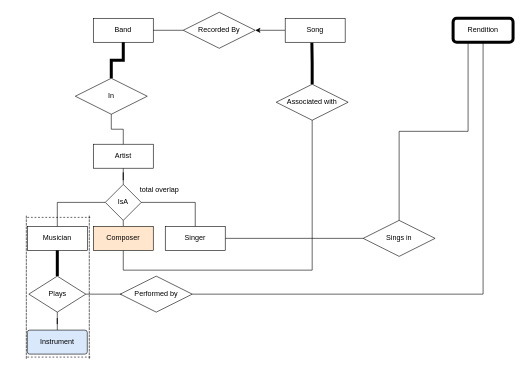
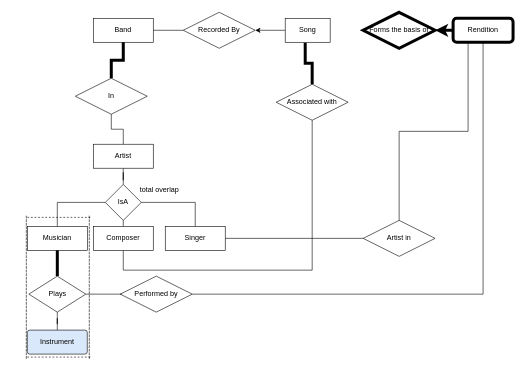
(315, 30) -> (308, 30)
none -> (399, 30)
none -> (443, 30)
(123, 239) -> (123, 239)
(399, 239) -> (399, 239)
